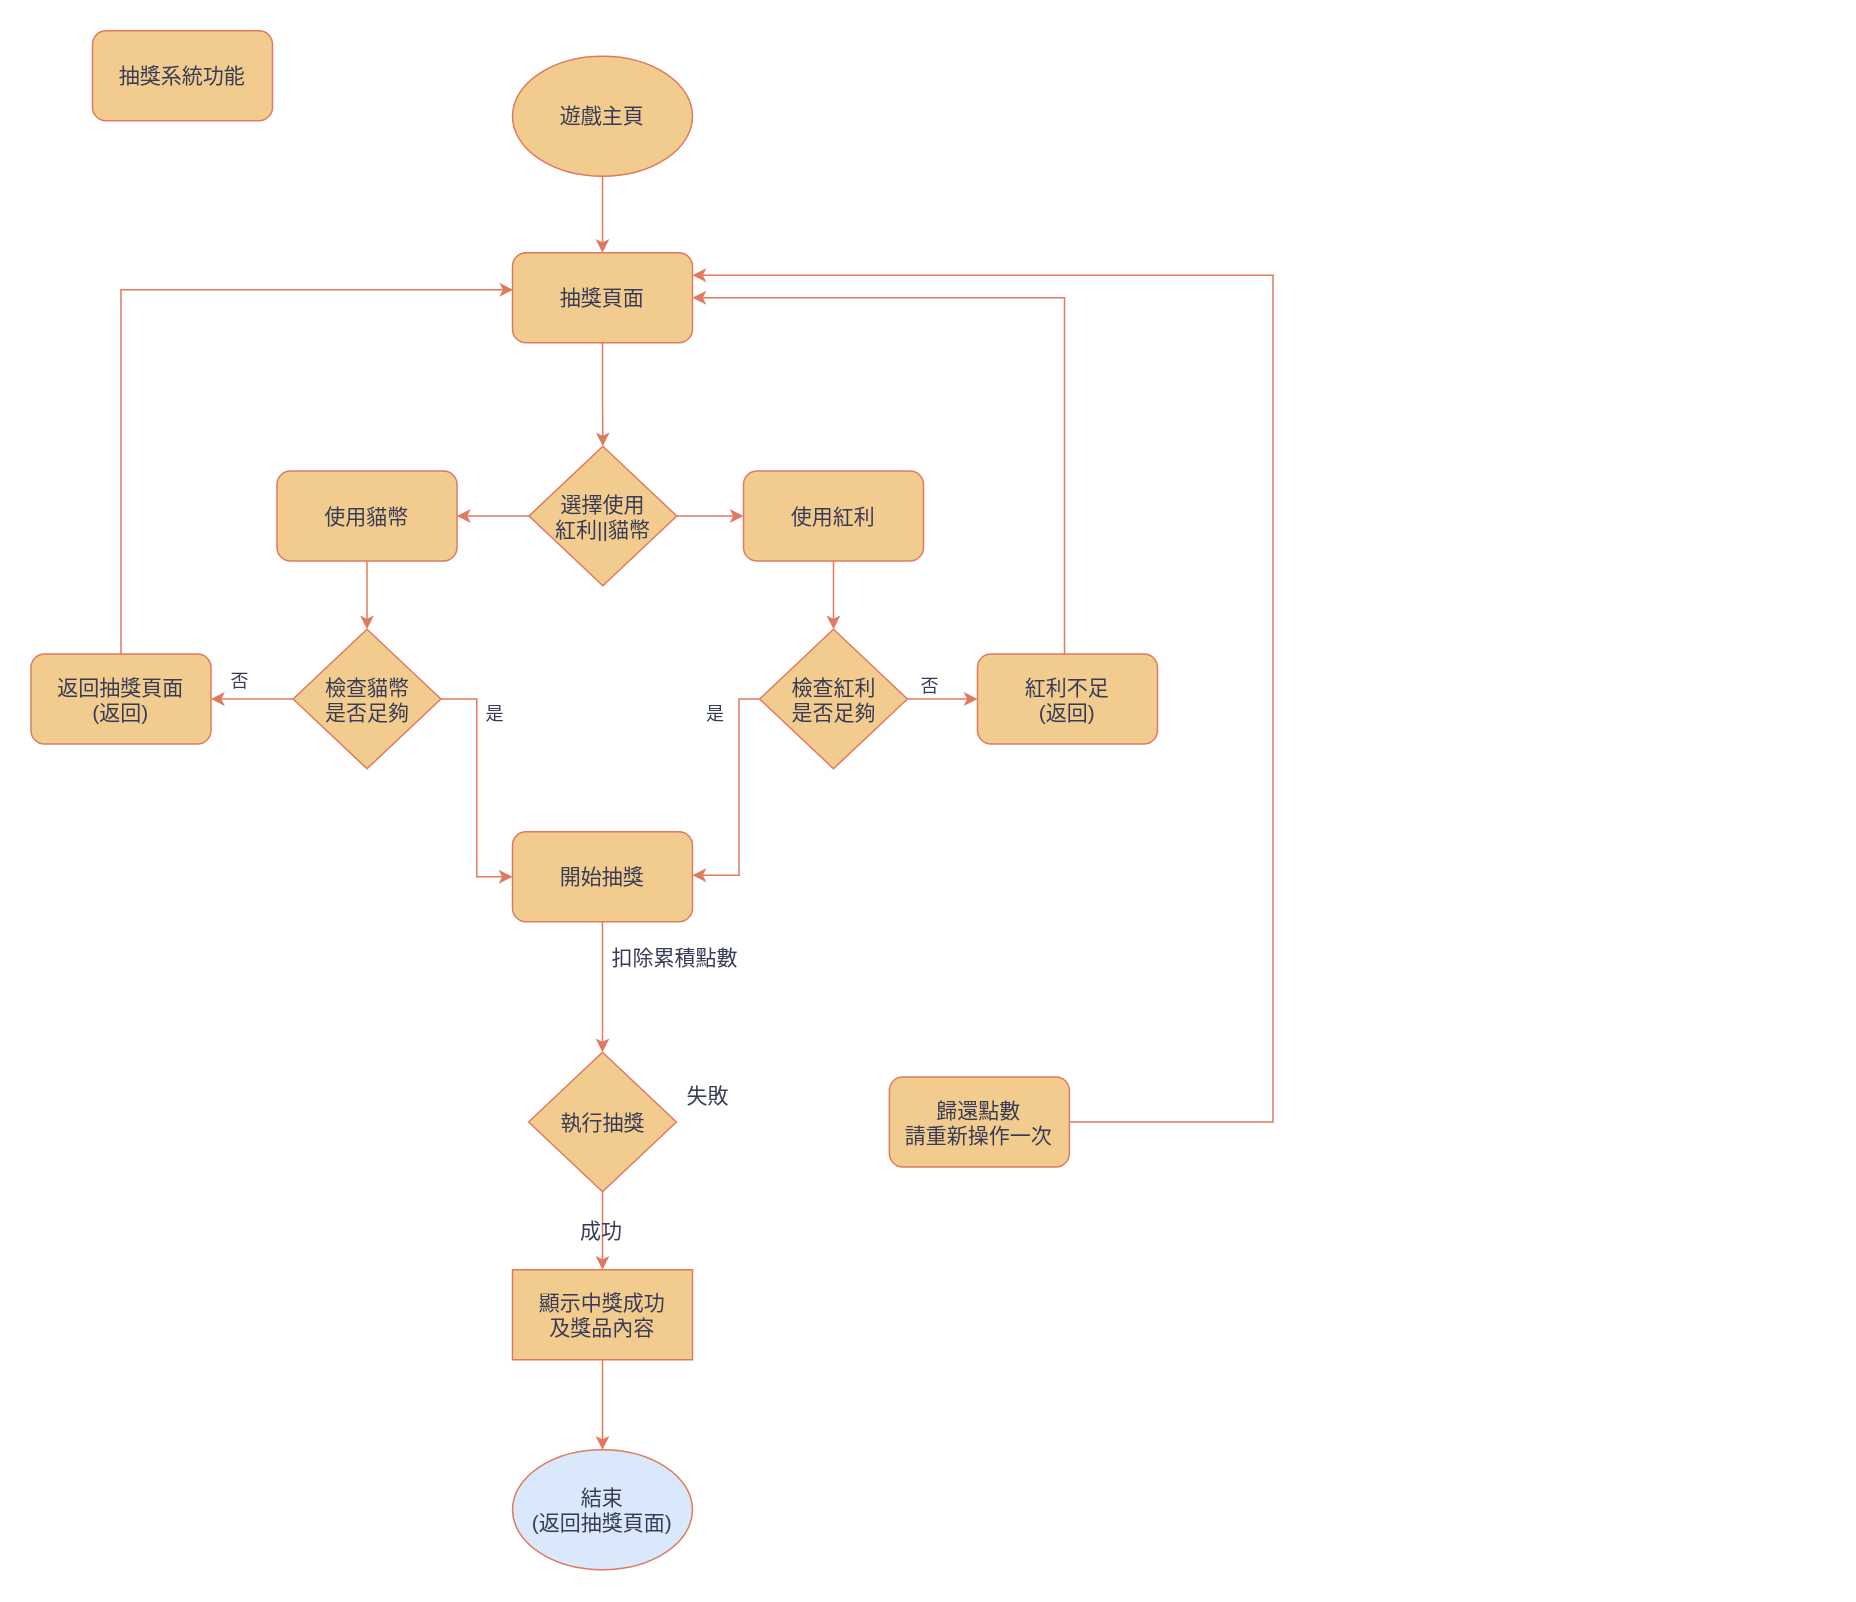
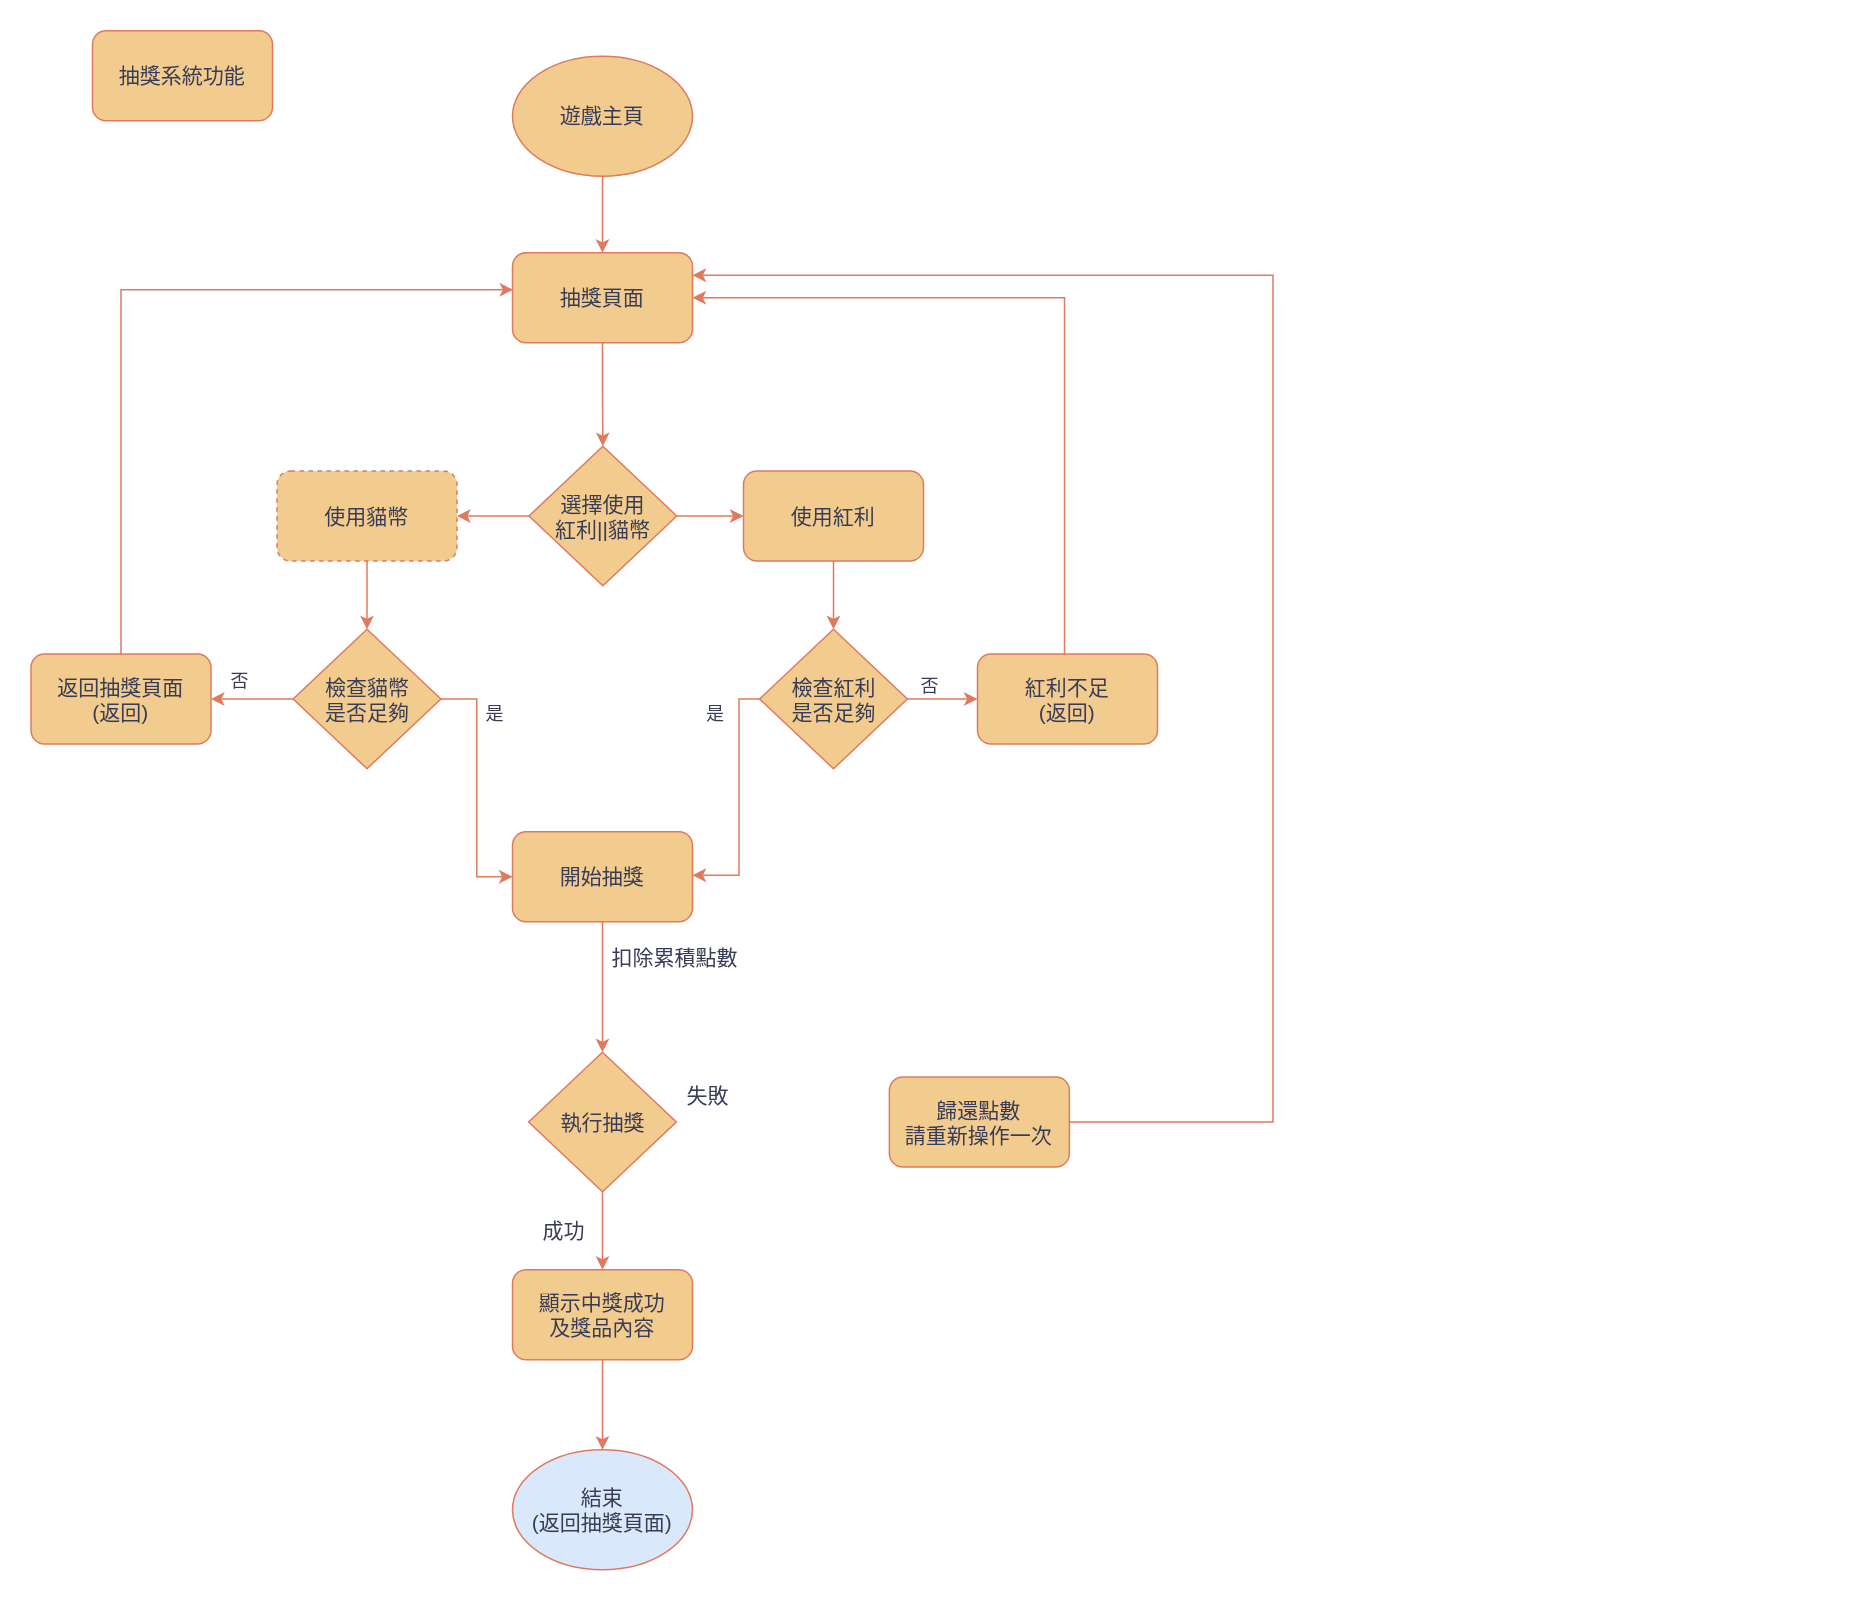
(367, 516) -> (367, 516)
(601, 1230) -> (563, 1230)
(602, 1315) -> (602, 1315)
